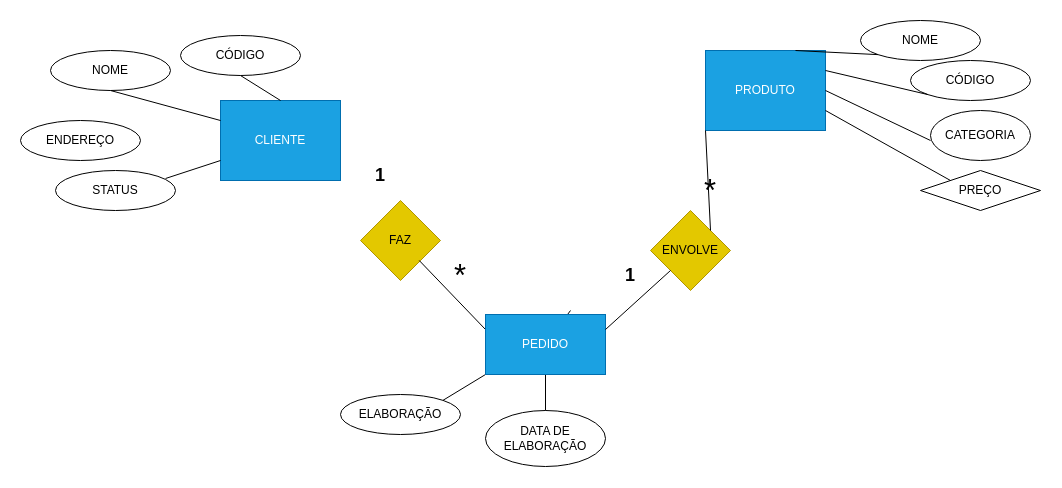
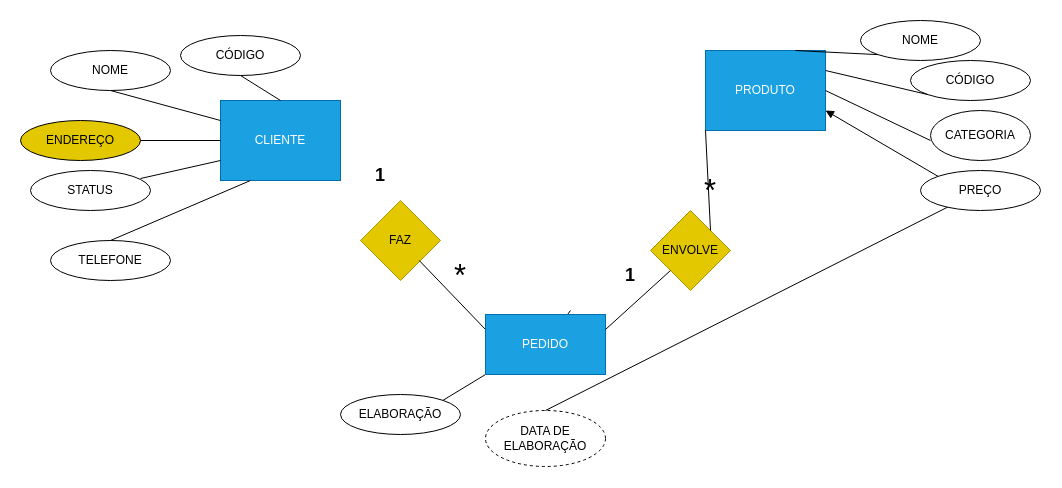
(830, 113) -> (833, 115)
(81, 141) -> (81, 141)
none -> (181, 141)
(116, 191) -> (91, 191)
(981, 191) -> (981, 191)
none -> (181, 211)
none -> (111, 261)
(546, 393) -> (746, 309)
(546, 439) -> (546, 439)
